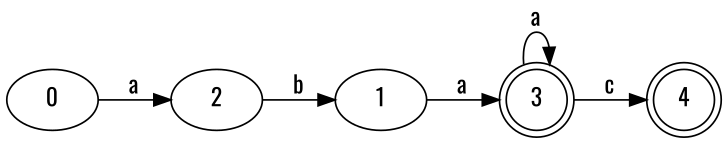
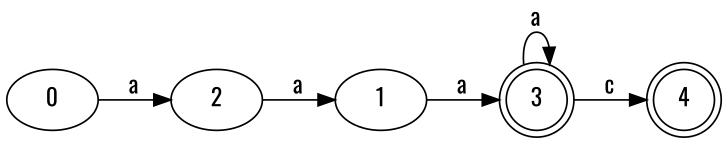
(299, 87) -> (299, 87)
